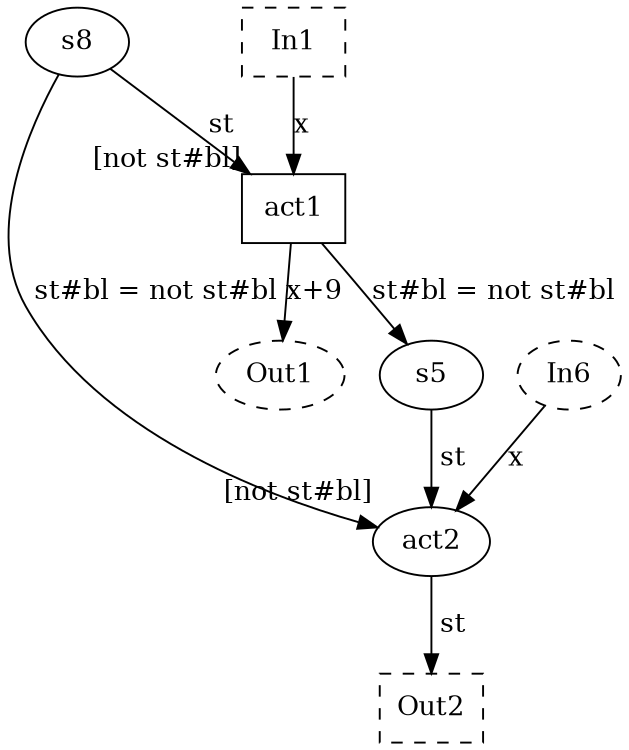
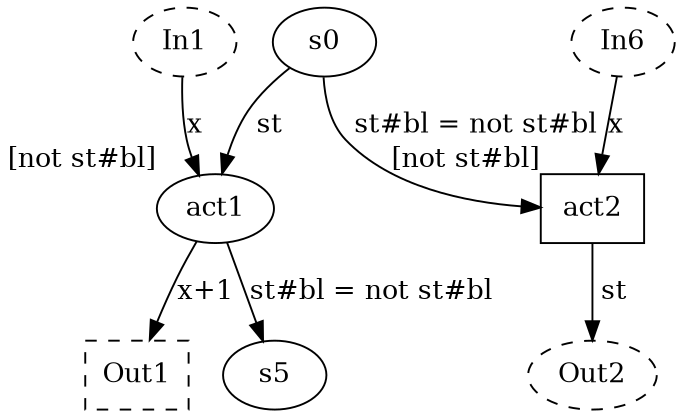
(77, 42) -> (324, 42)
(294, 42) -> (185, 42)
(294, 209) -> (215, 209)
(315, 292) -> (206, 292)
(280, 375) -> (137, 375)
(431, 449) -> none
(431, 542) -> (592, 209)
(431, 708) -> (592, 375)
